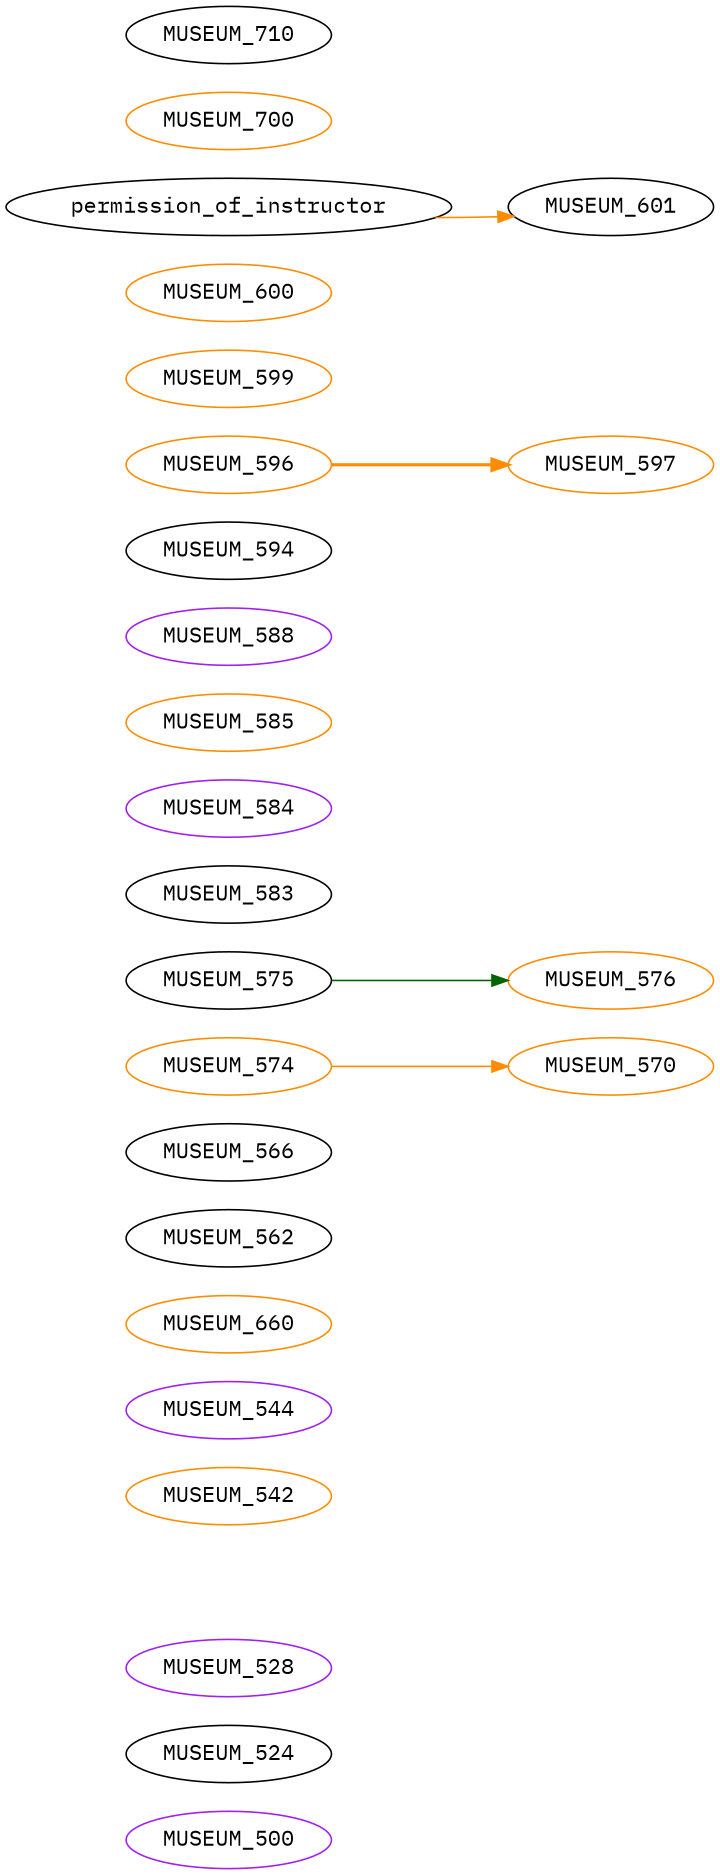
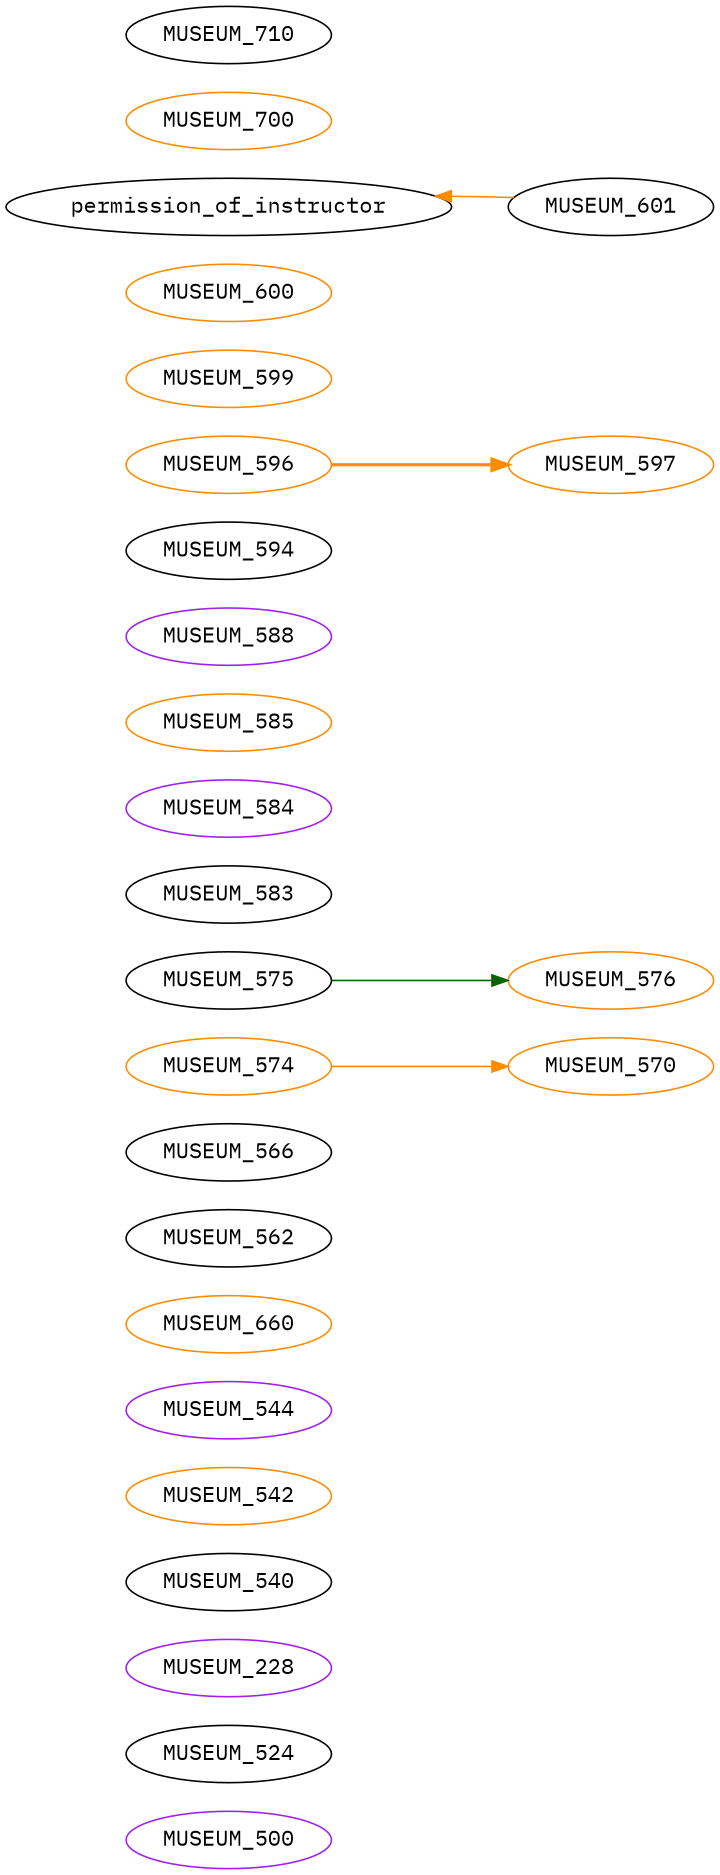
(467, 217) -> (483, 197)
none -> (229, 1582)
(229, 1668) -> (229, 1668)
